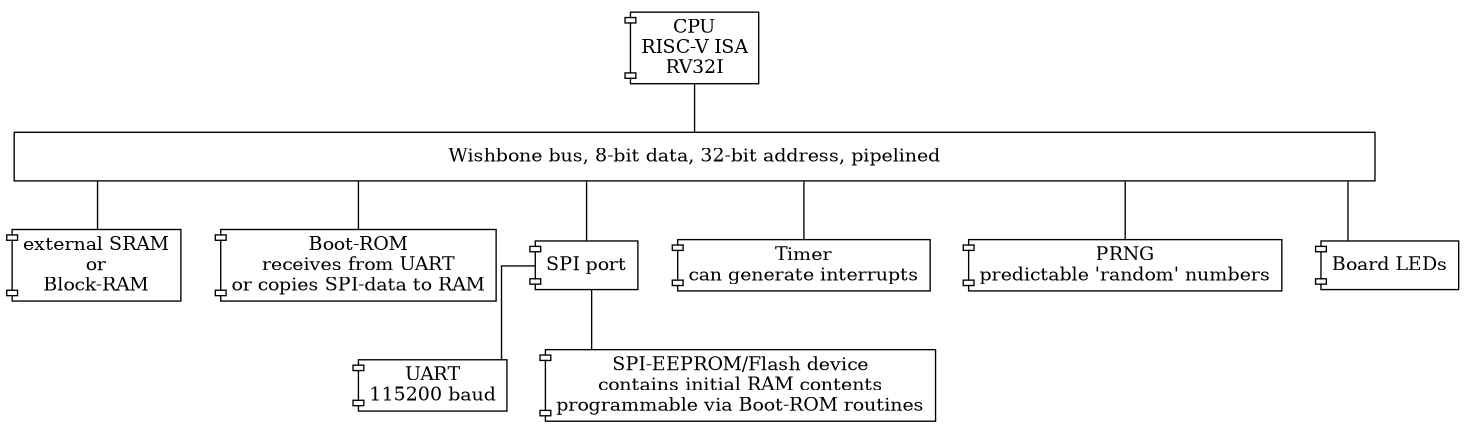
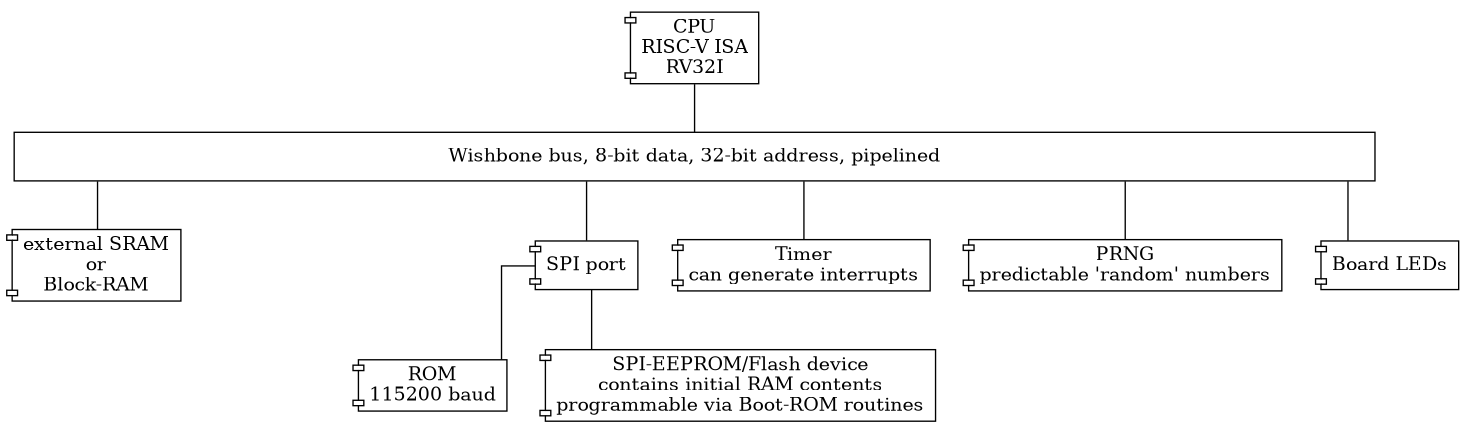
(358, 265) -> none
(433, 385) -> (433, 385)
